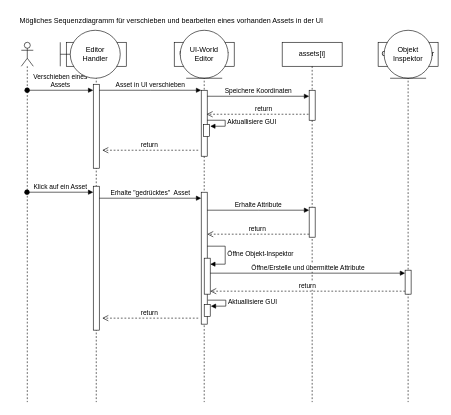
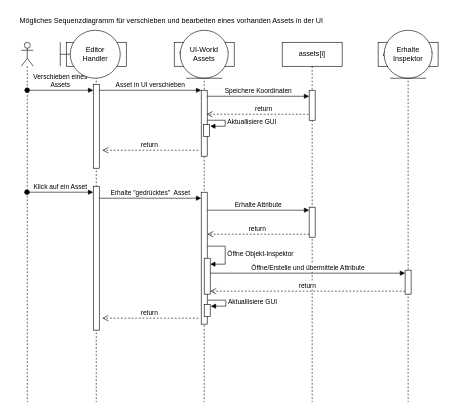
(204, 54) -> (204, 54)
(408, 54) -> (408, 54)
(408, 54) -> (408, 54)
